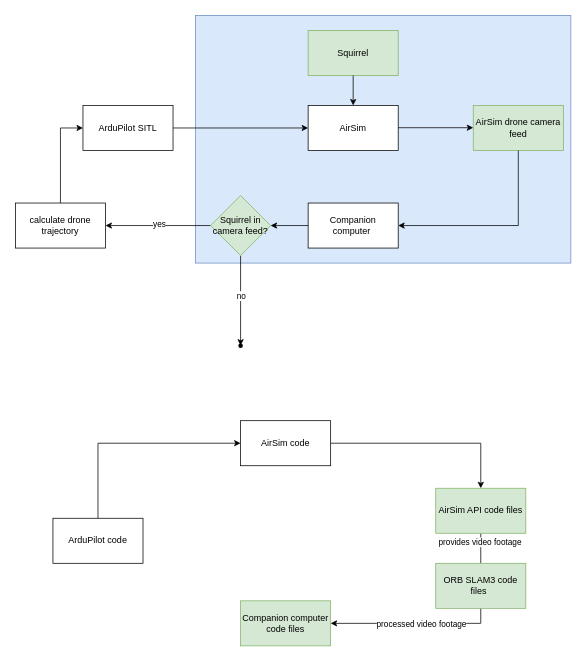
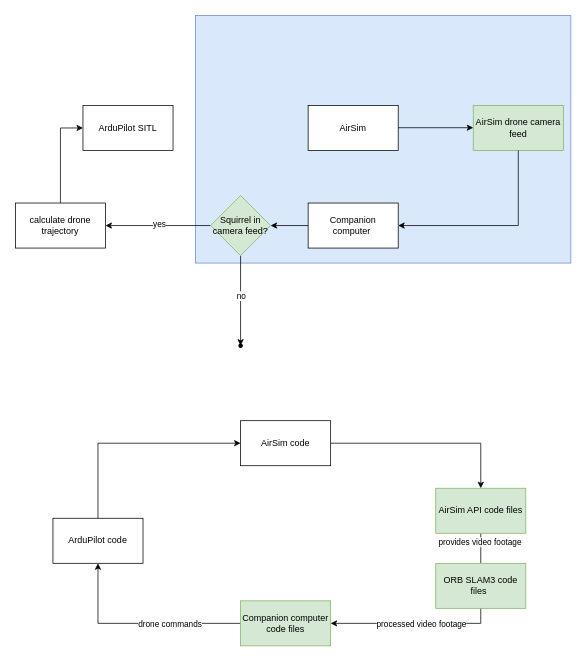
(353, 53) -> none
(353, 99) -> none
(301, 128) -> none
none -> (168, 623)
